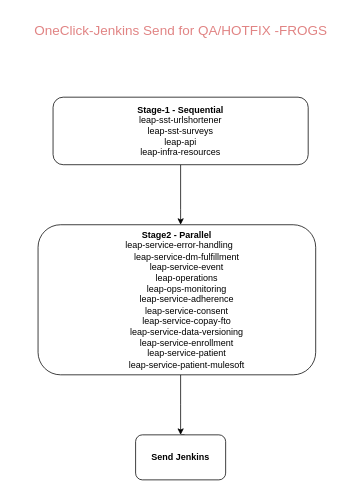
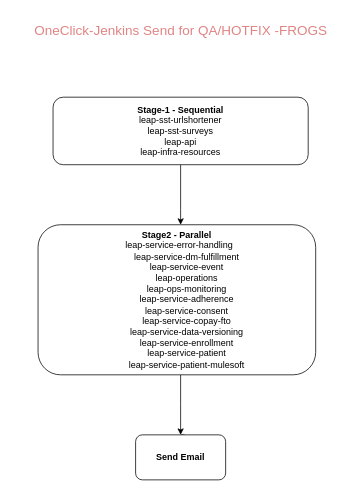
(180, 457) -> (180, 457)
